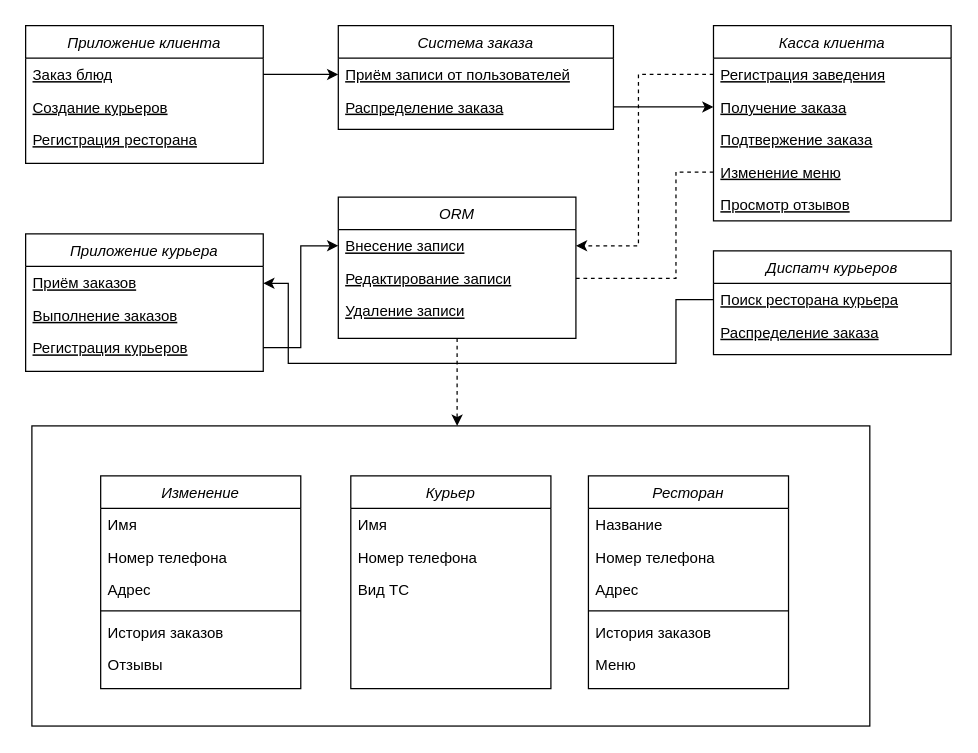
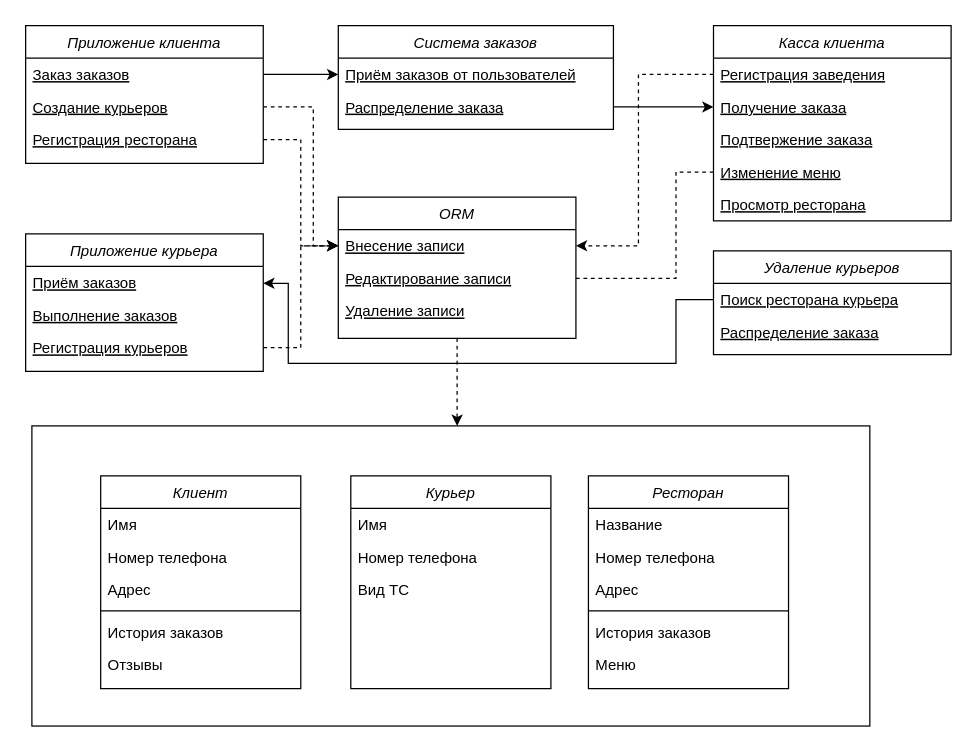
(475, 43) -> (475, 43)
(73, 75) -> (85, 75)
(461, 75) -> (465, 75)
none -> (313, 150)
none -> (301, 172)
(785, 205) -> (794, 205)
(831, 268) -> (831, 268)
(301, 315) -> (301, 315)
(200, 493) -> (200, 493)
